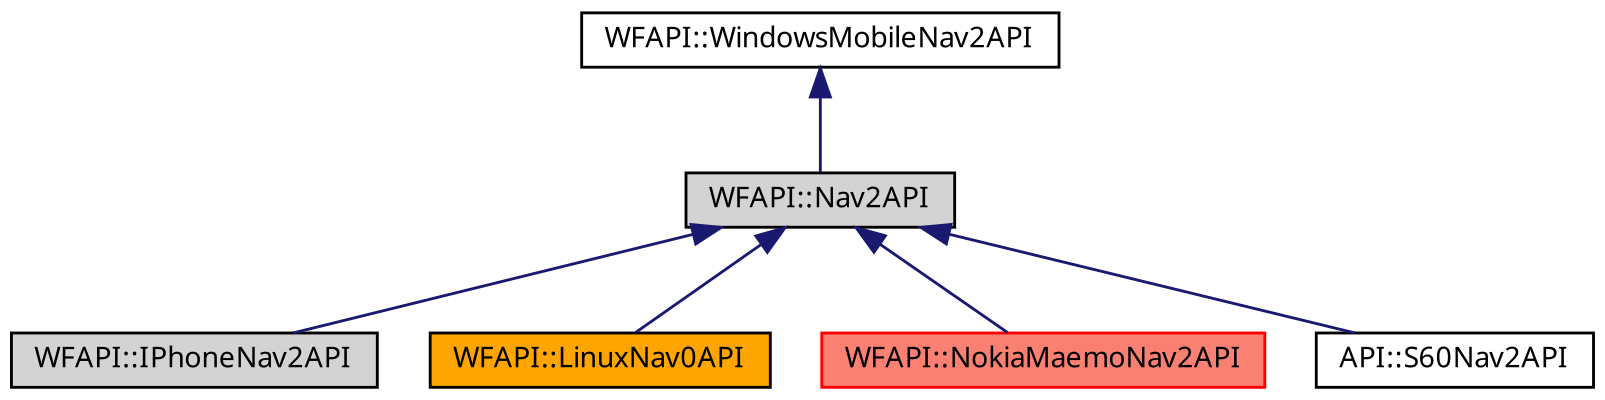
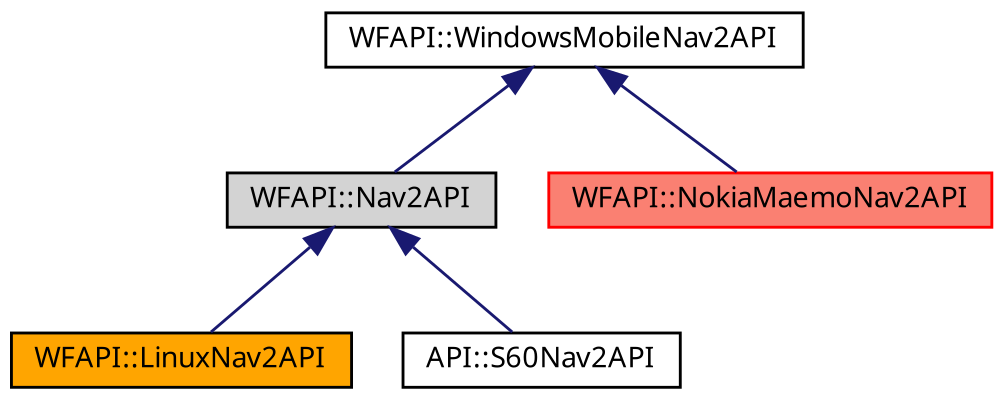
(944, 288) -> (679, 129)
(194, 360) -> none
(600, 360) -> (182, 360)
